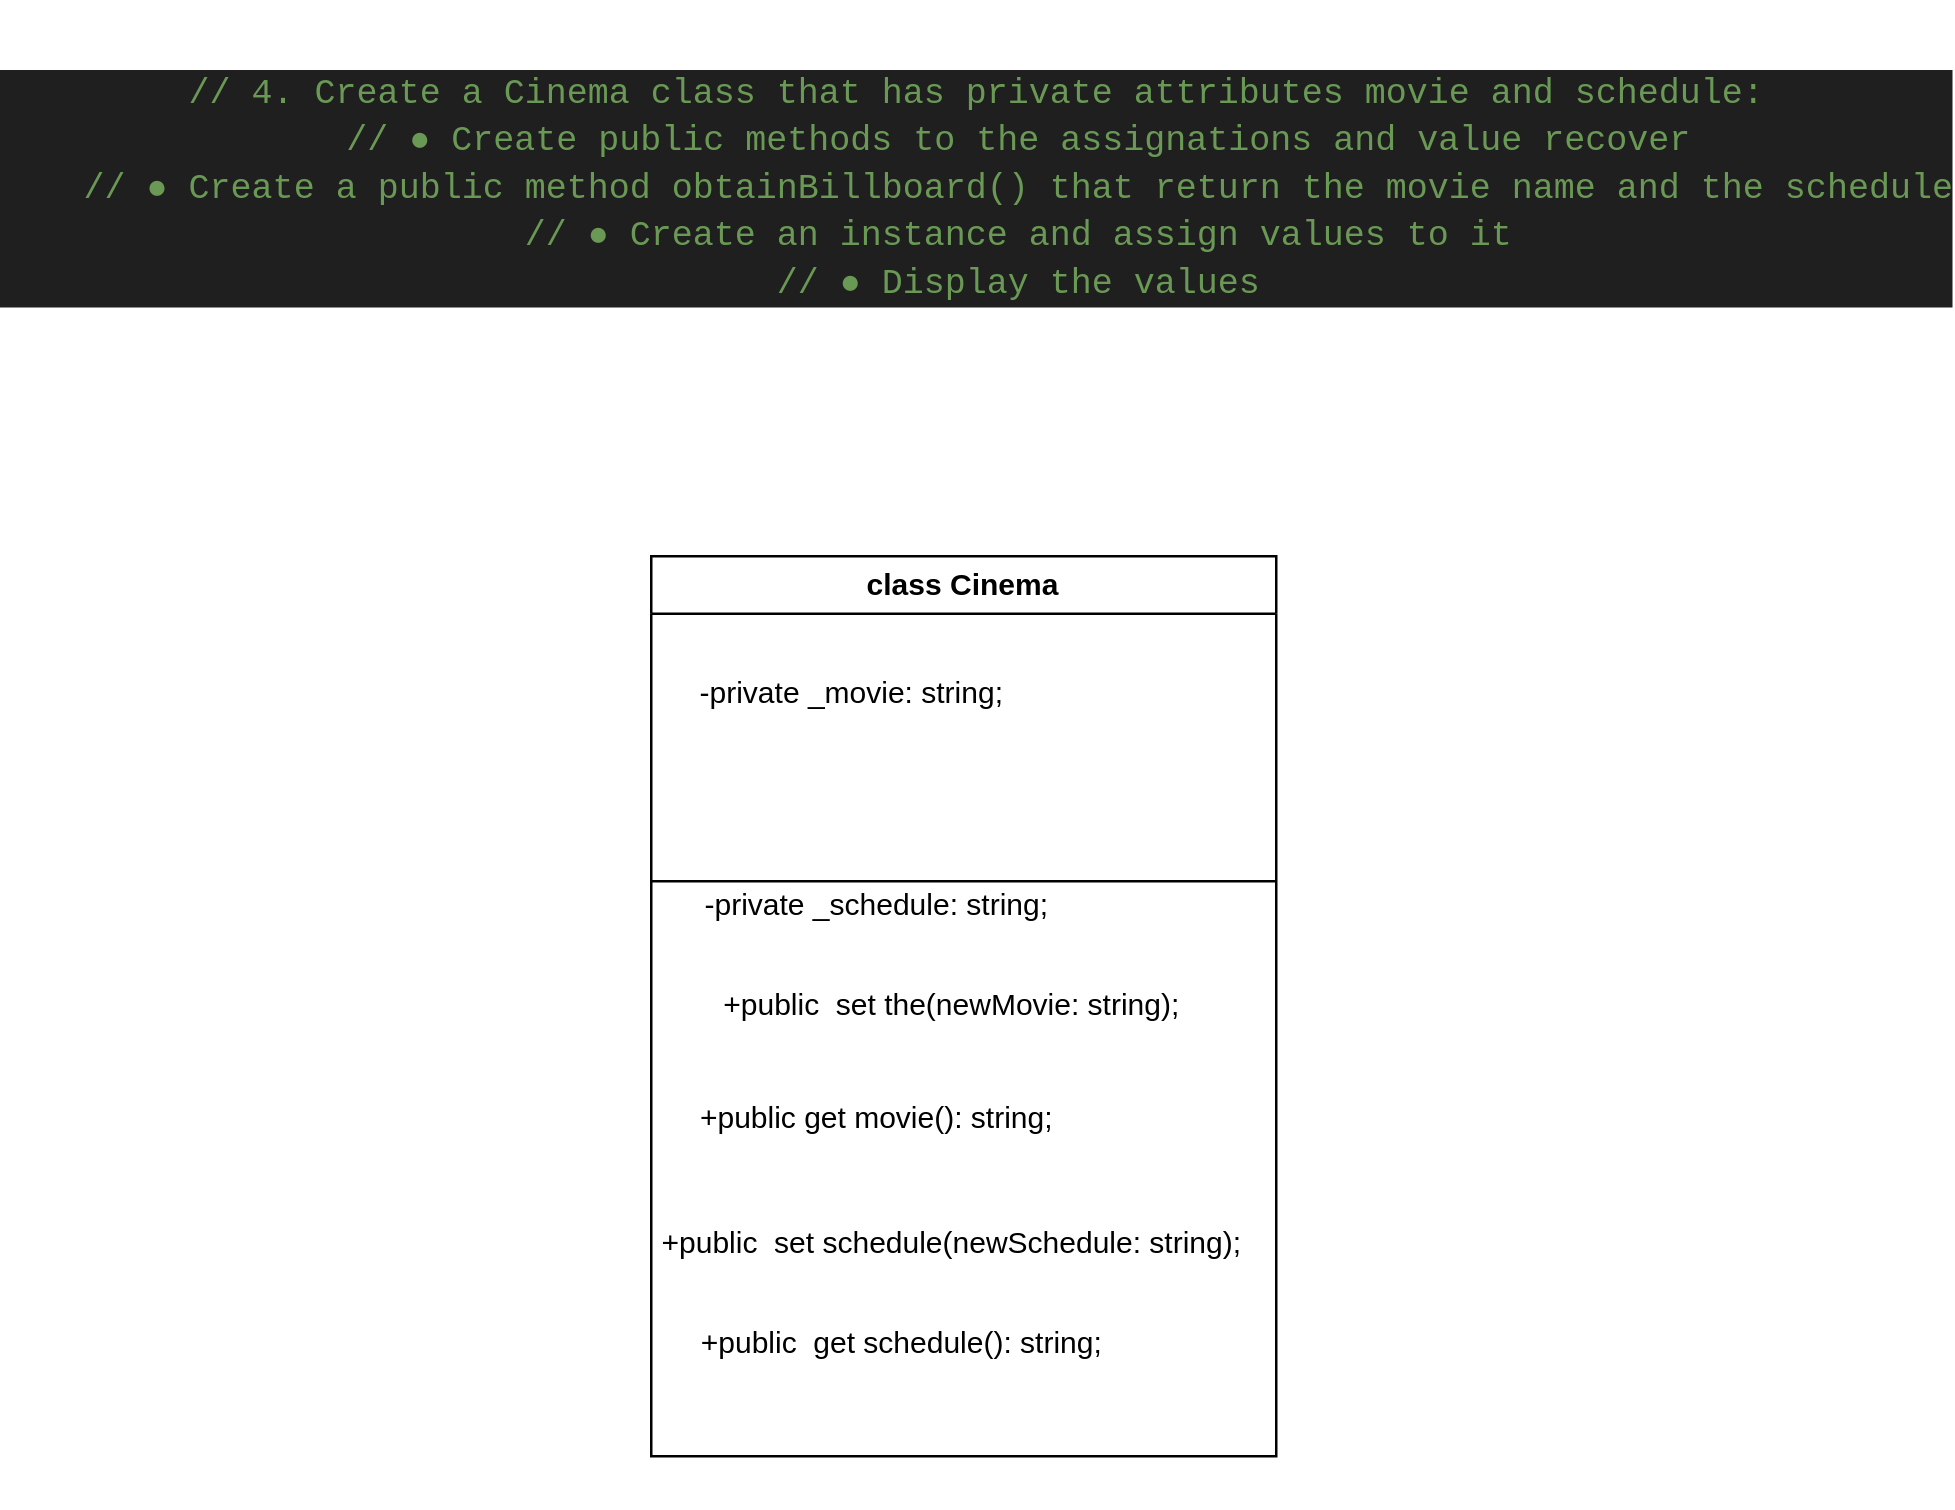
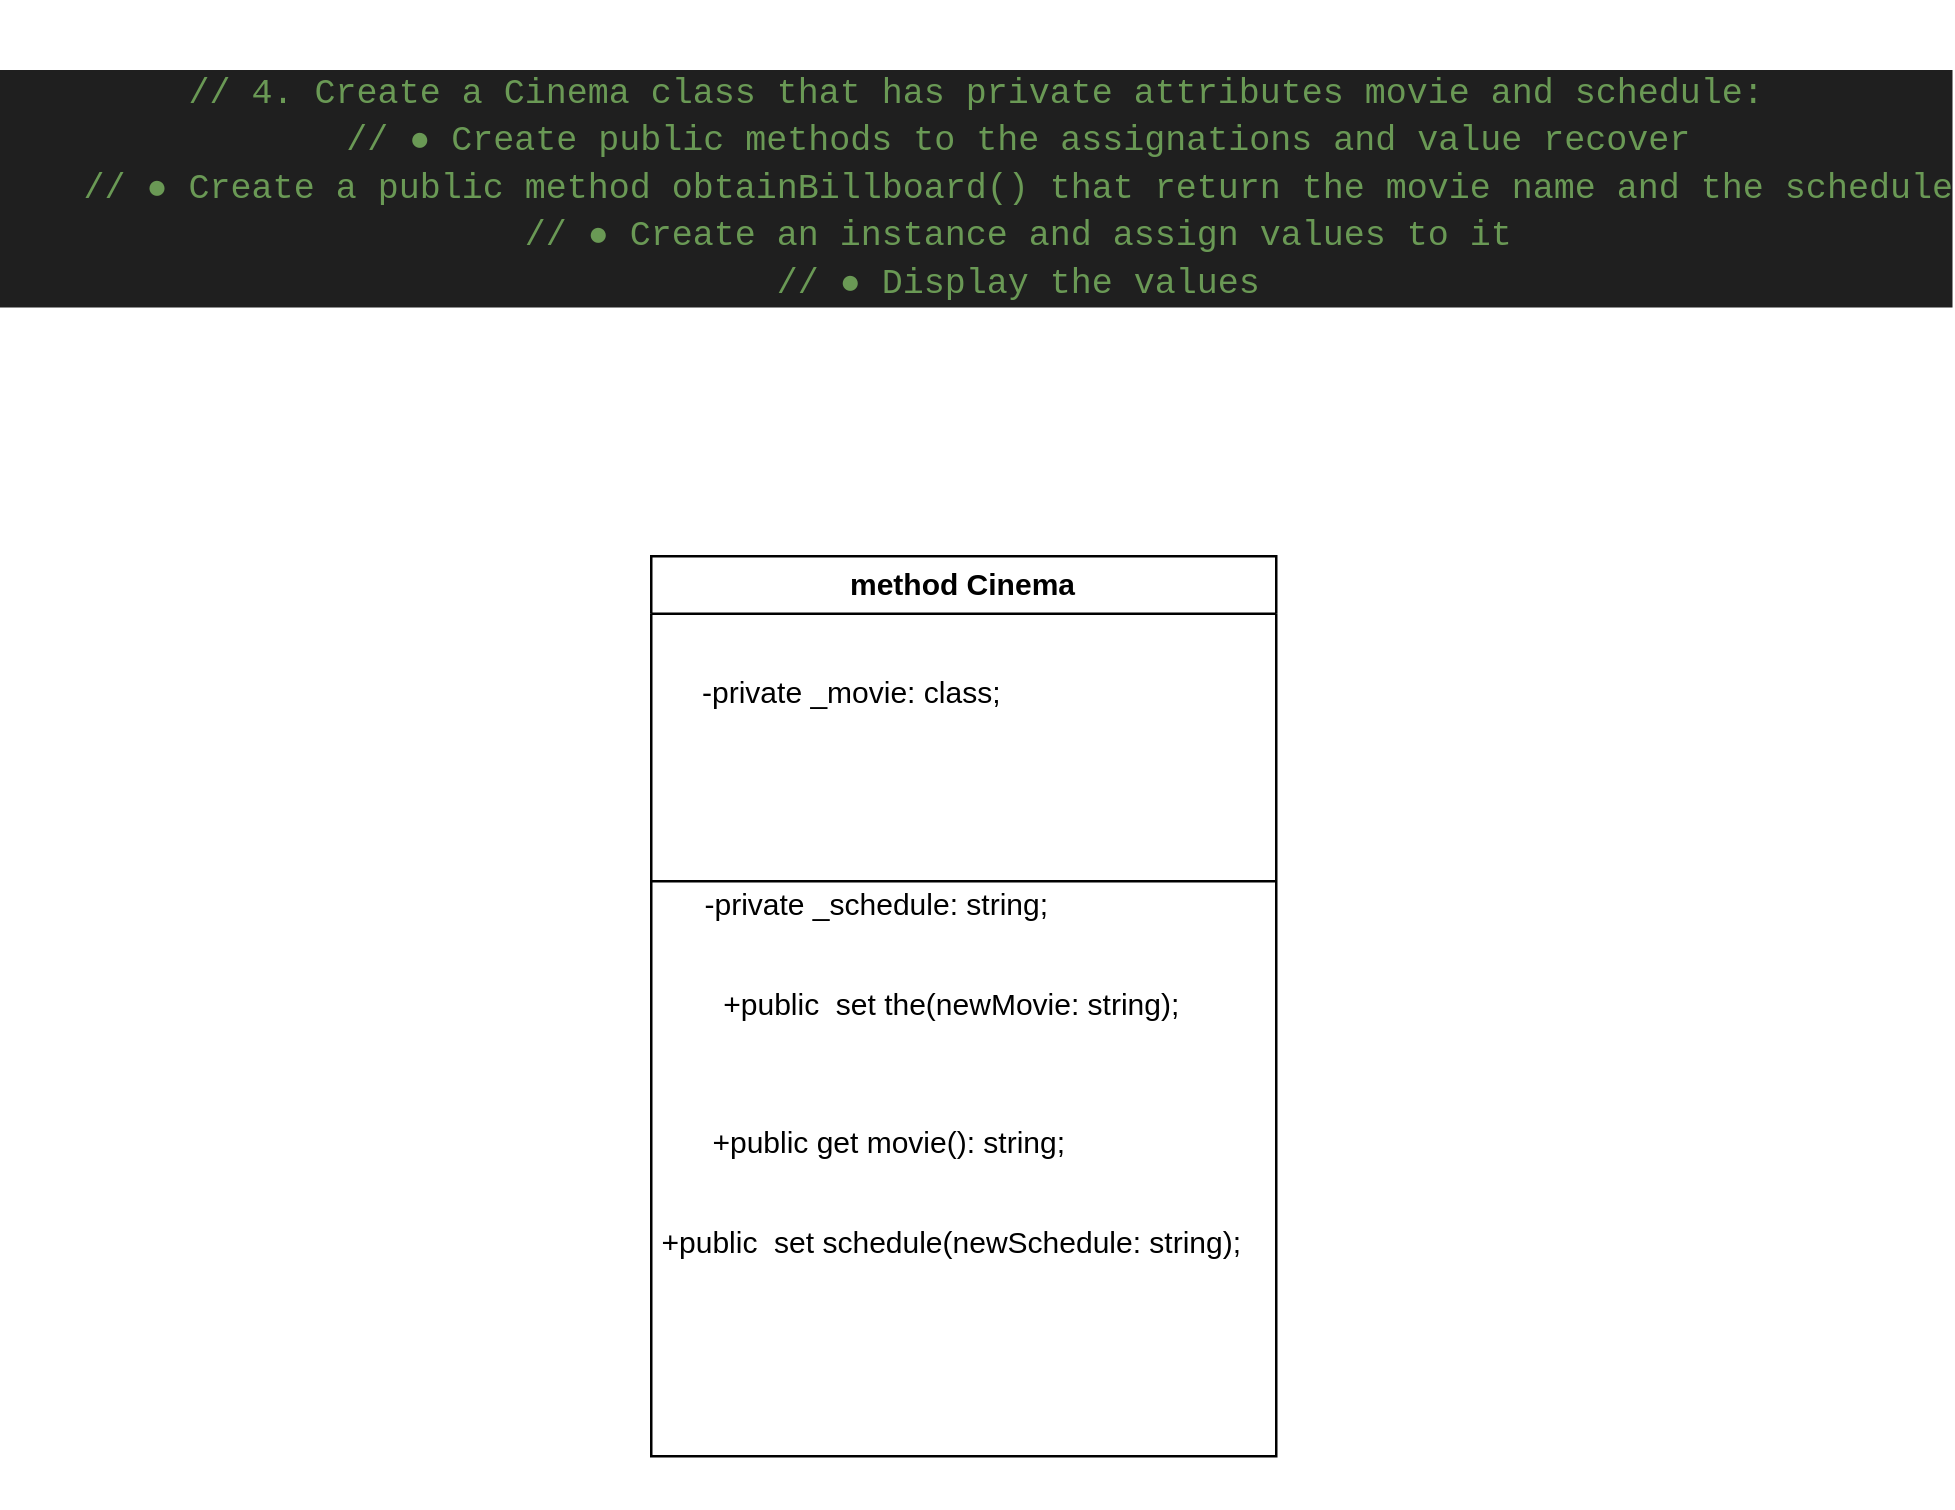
(964, 586) -> (964, 586)
(853, 694) -> (853, 694)
(876, 1119) -> (889, 1144)
(901, 1344) -> none
